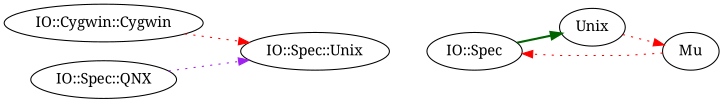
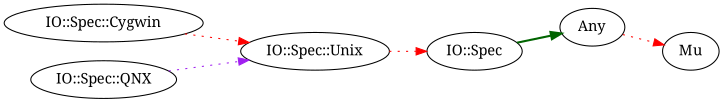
(104, 23) -> (104, 23)
(592, 27) -> (592, 27)
(598, 56) -> (403, 51)
